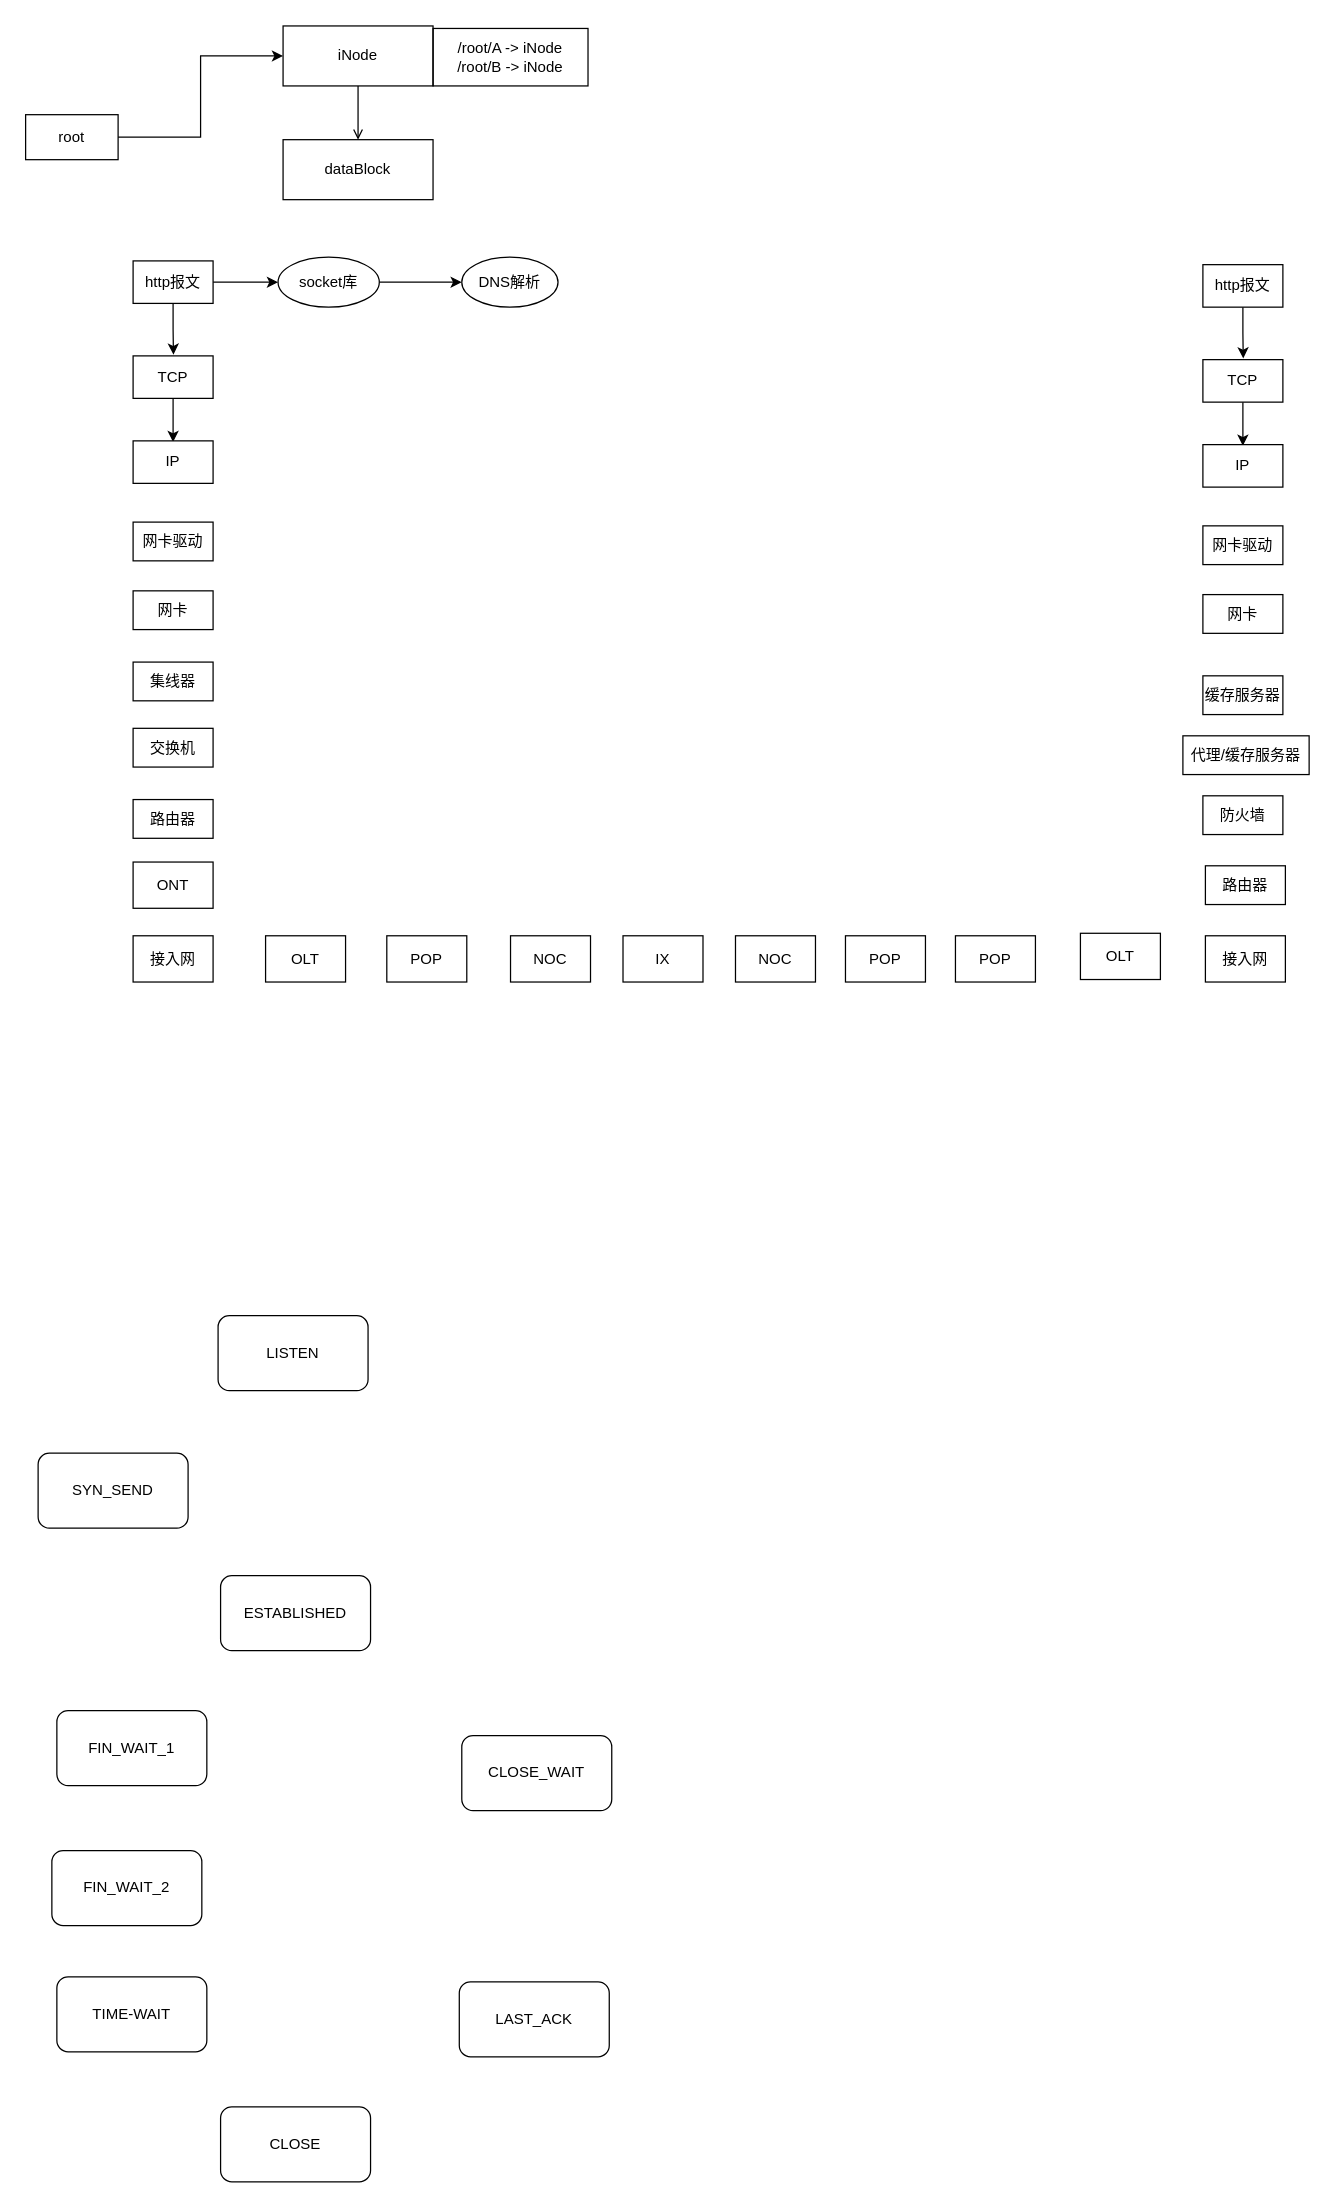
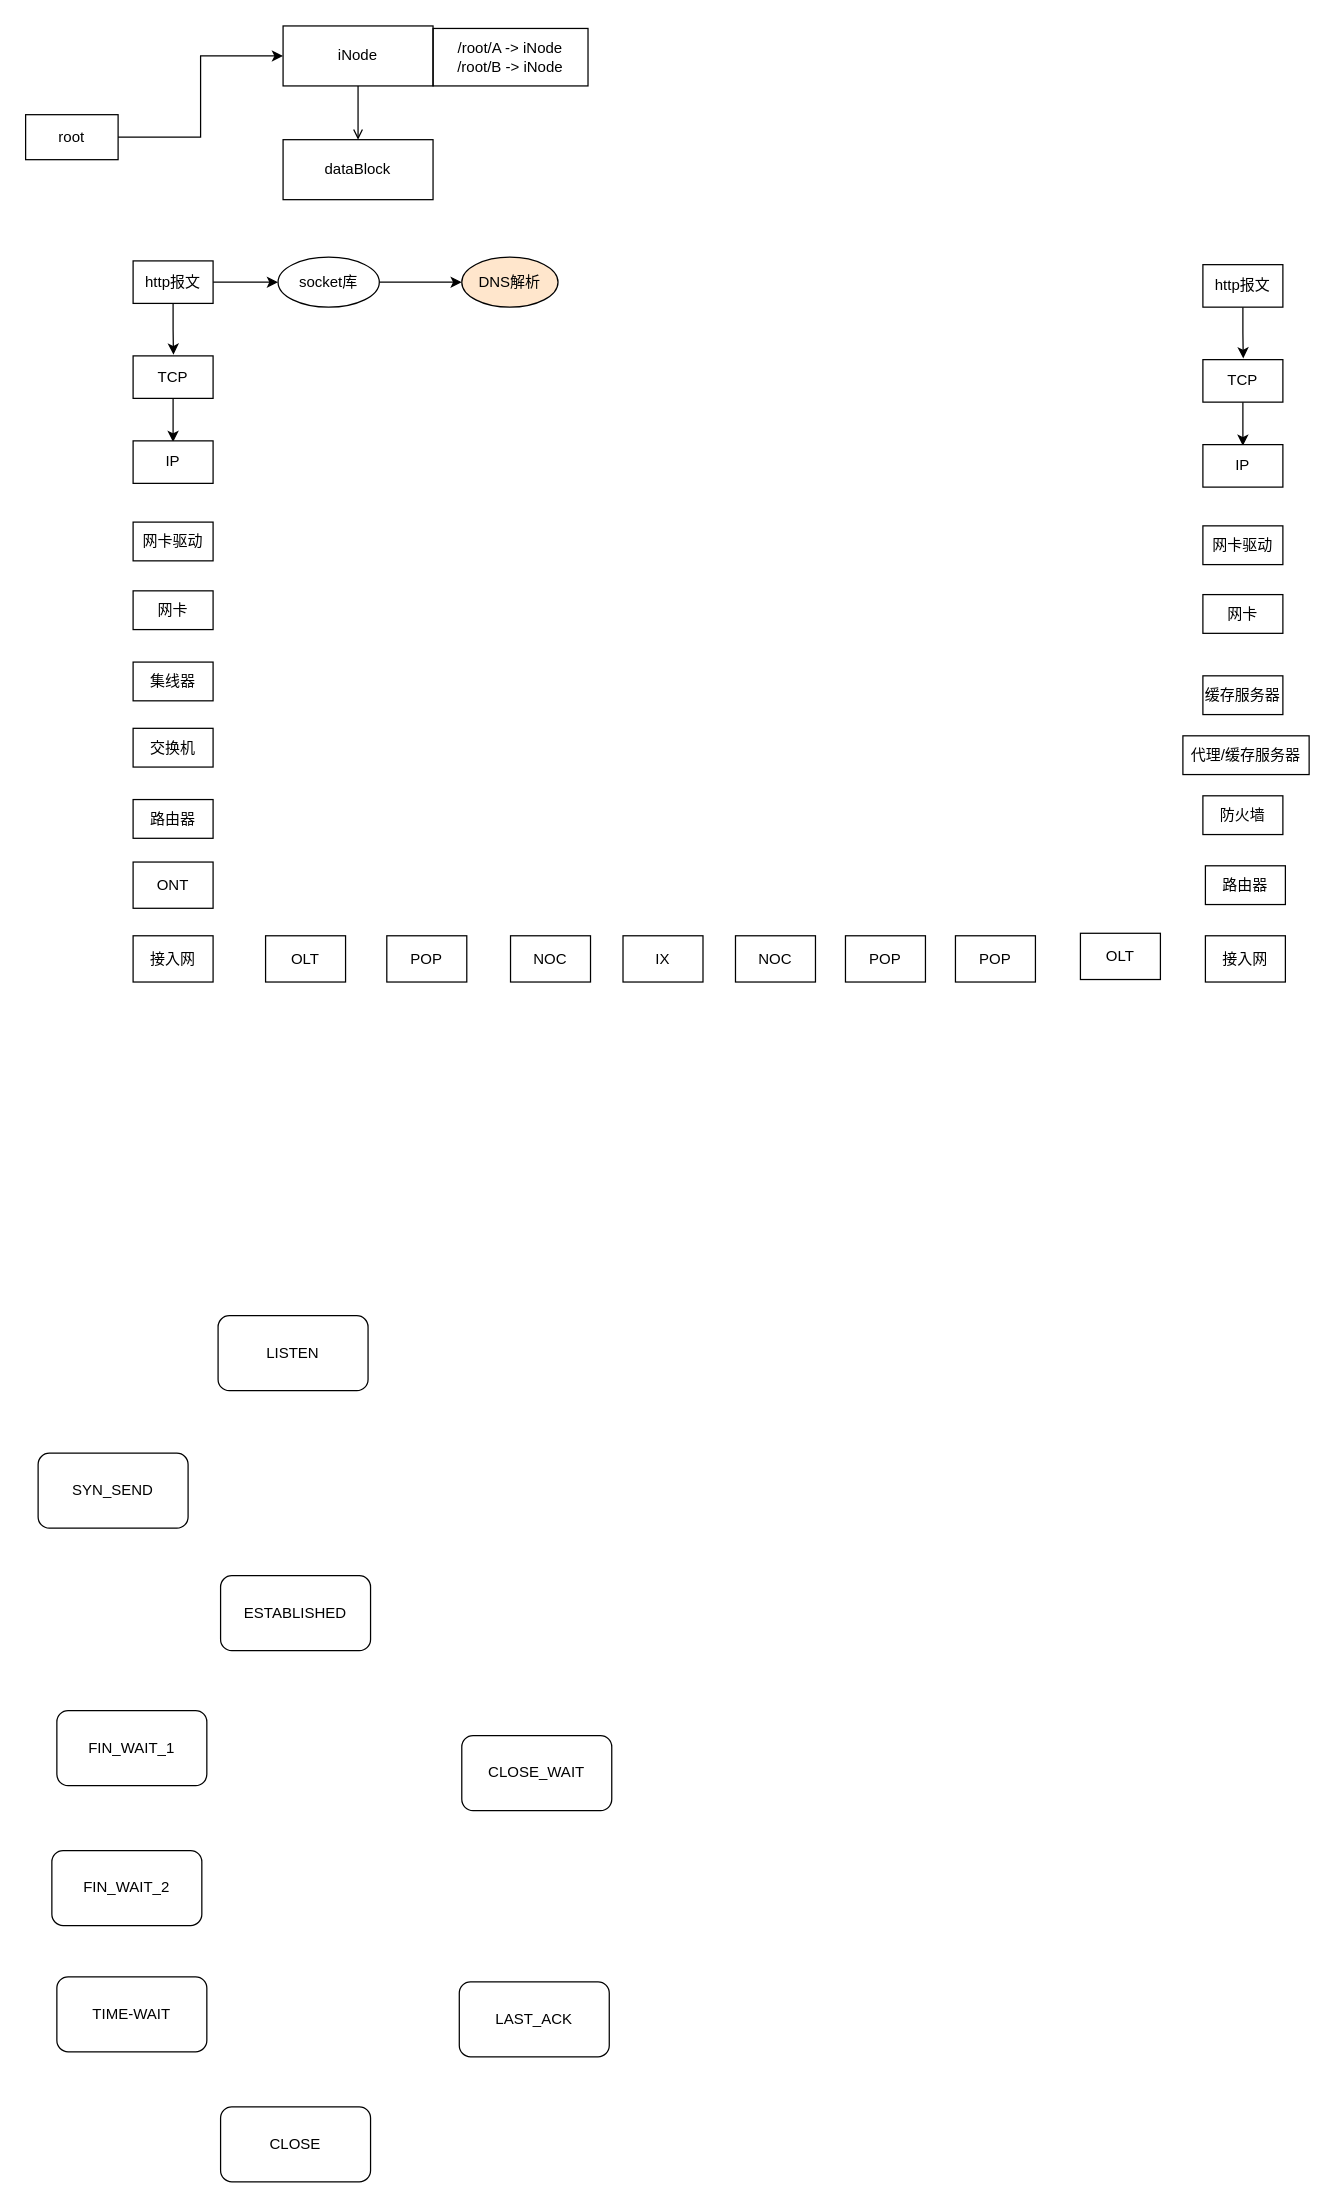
(510, 282) -> (510, 282)
